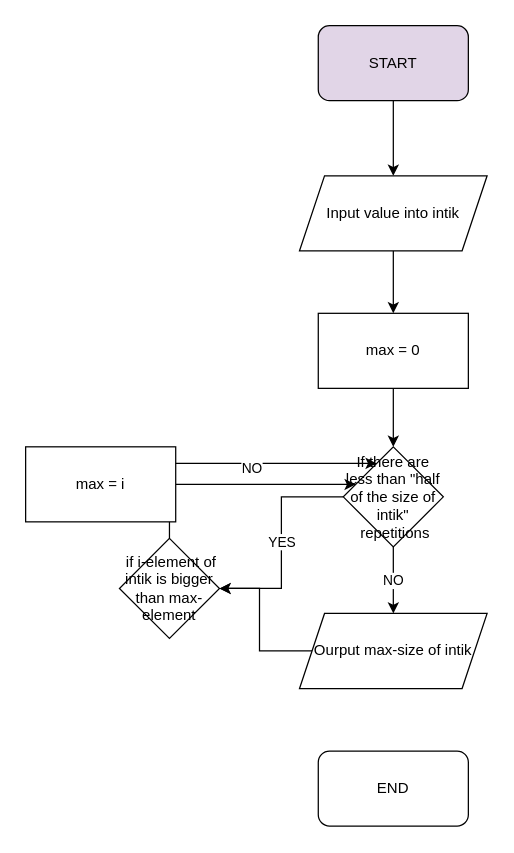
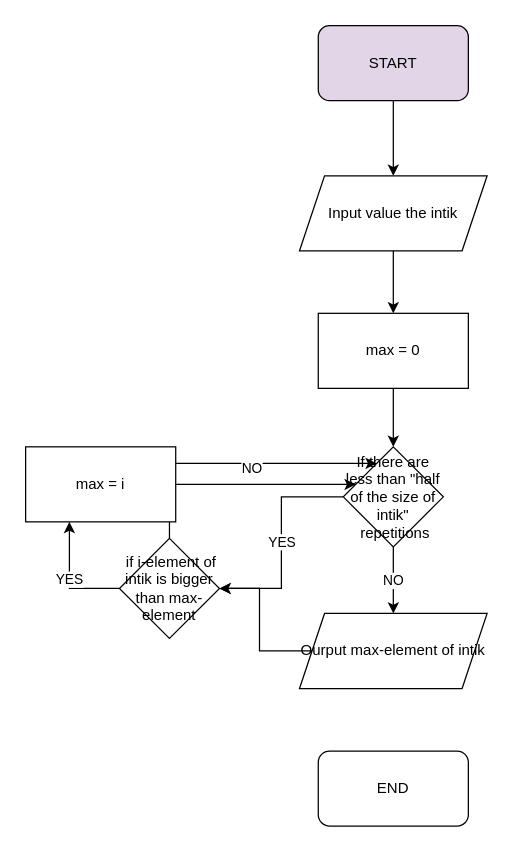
(393, 213) -> (393, 213)
none -> (69, 584)
(393, 651) -> (393, 651)
